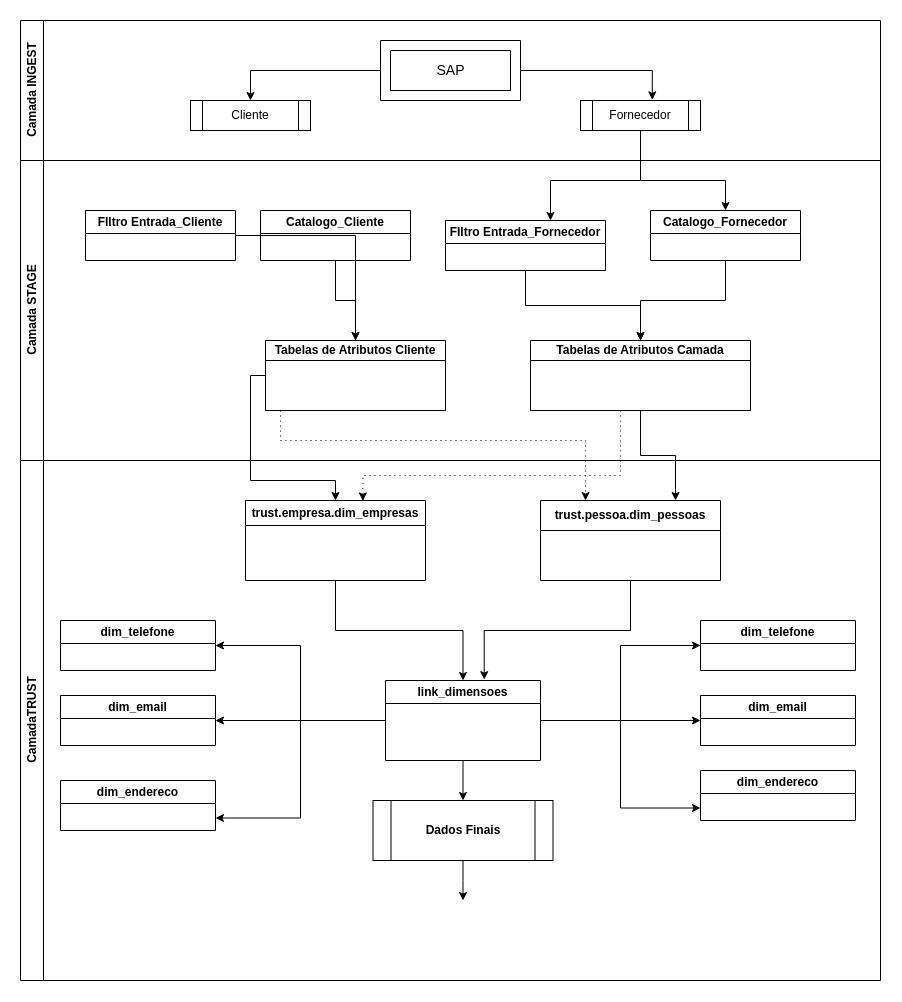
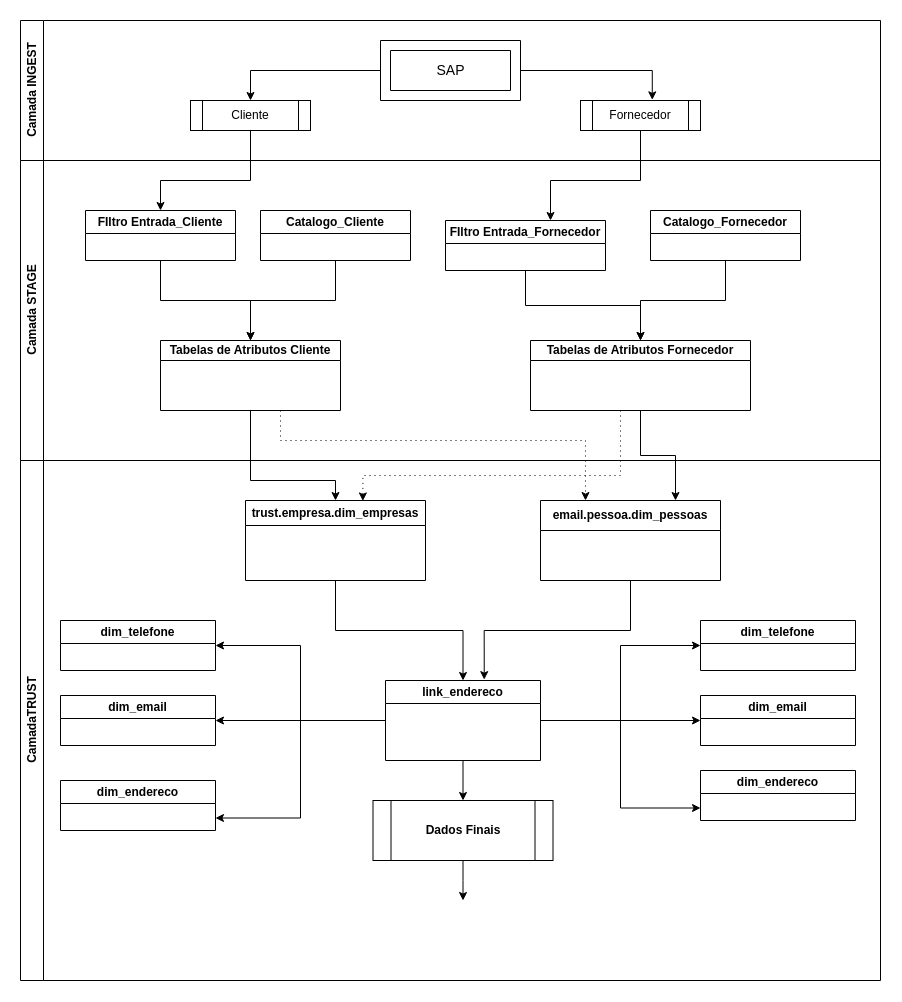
none -> (220, 181)
(695, 181) -> none
(641, 351) -> (641, 351)
(356, 376) -> (251, 376)
(631, 516) -> (631, 516)
(463, 693) -> (463, 693)
